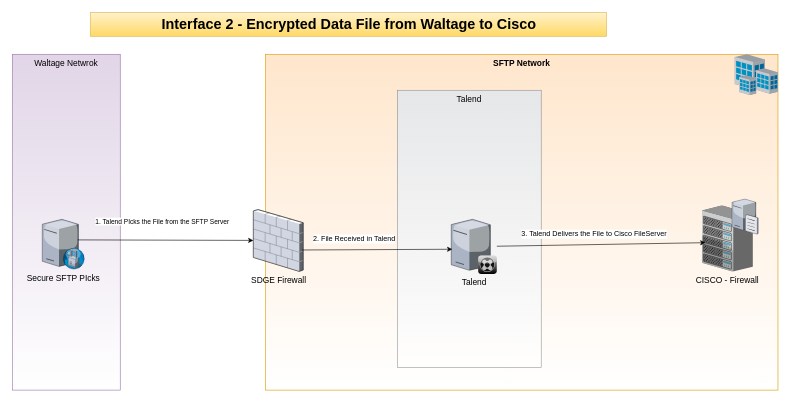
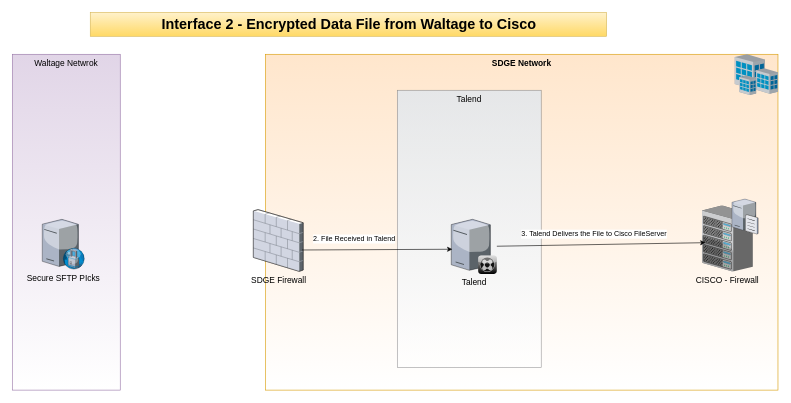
(522, 64) -> (522, 64)
(239, 240) -> none
